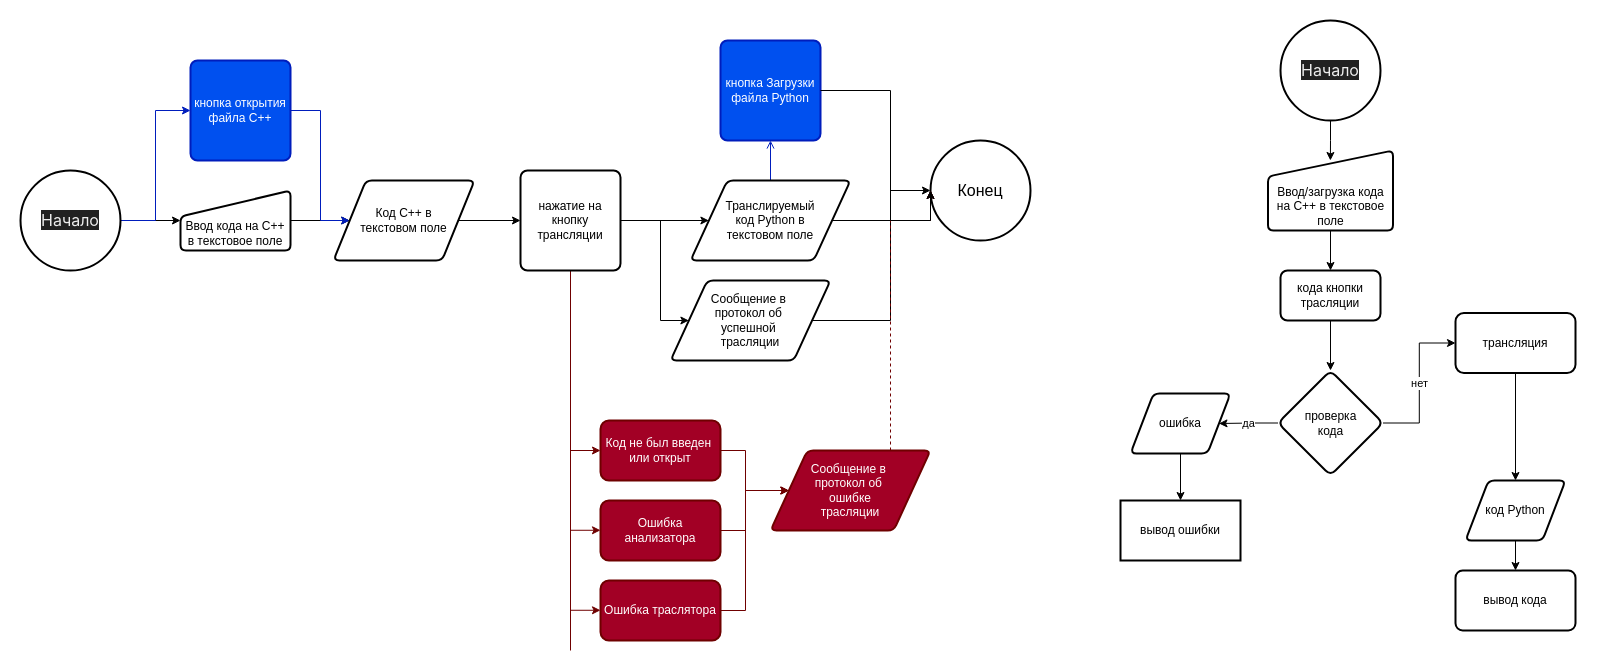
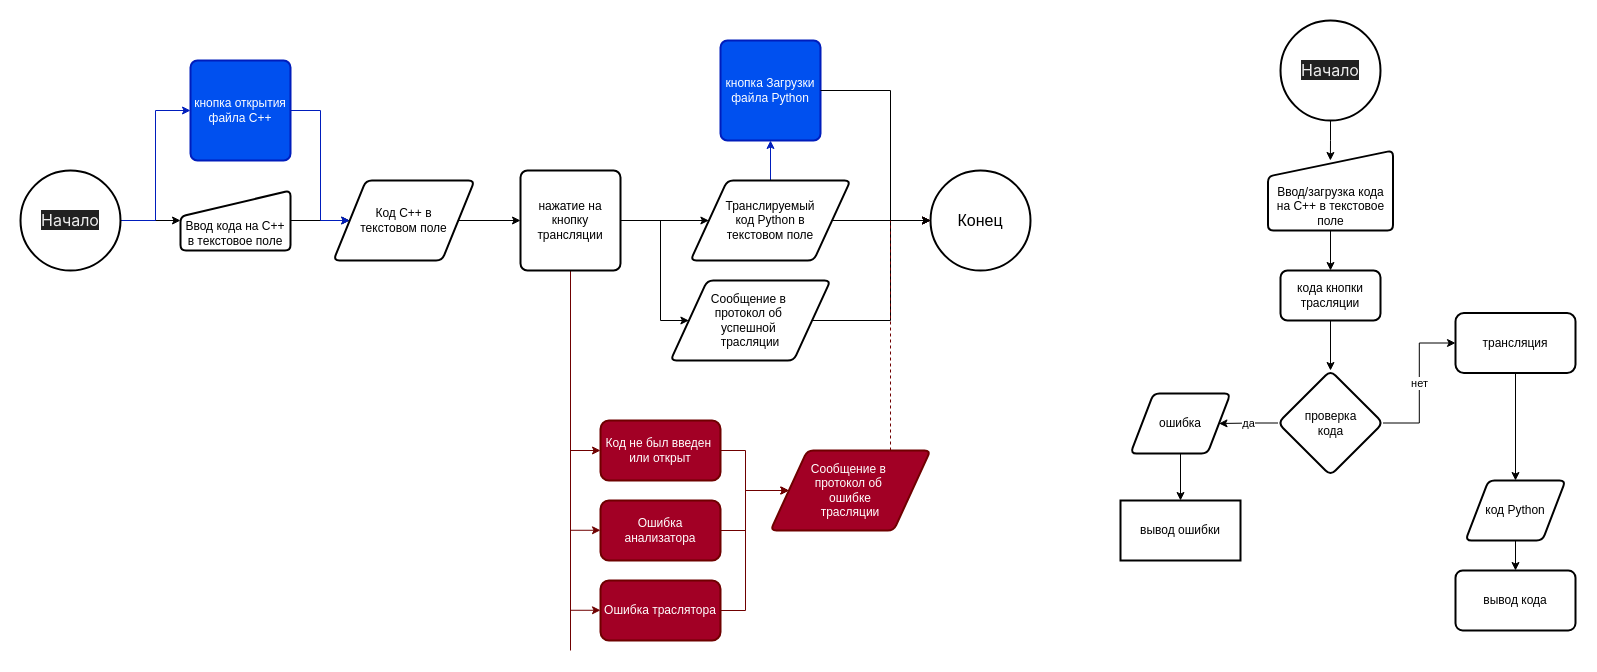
(771, 146) -> (771, 148)
(981, 191) -> (981, 221)
